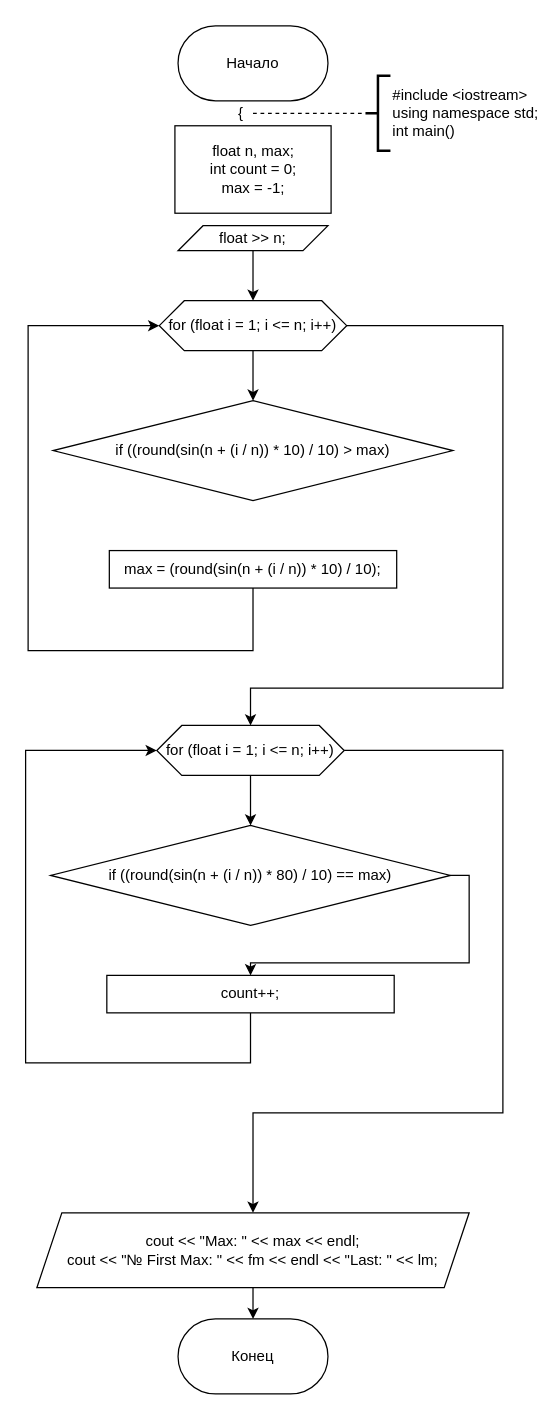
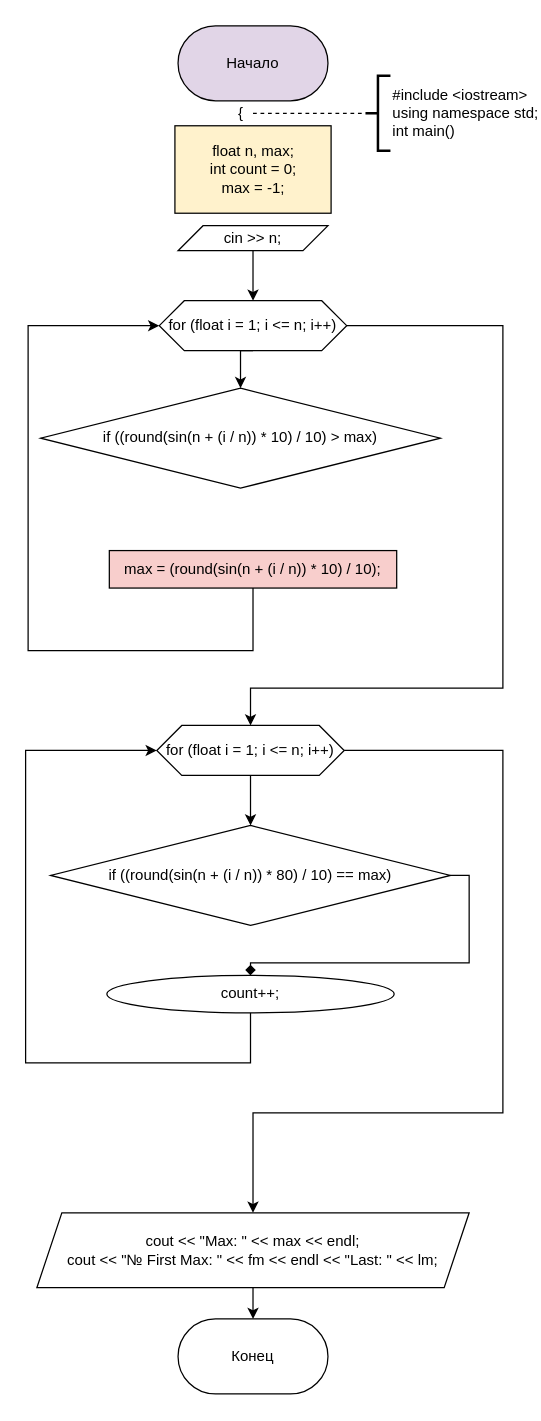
(253, 63) -> (253, 63)
(253, 169) -> (253, 169)
(253, 238) -> (253, 238)
(253, 451) -> (241, 438)
(253, 569) -> (253, 569)
(252, 963) -> (253, 963)
(251, 994) -> (251, 994)
